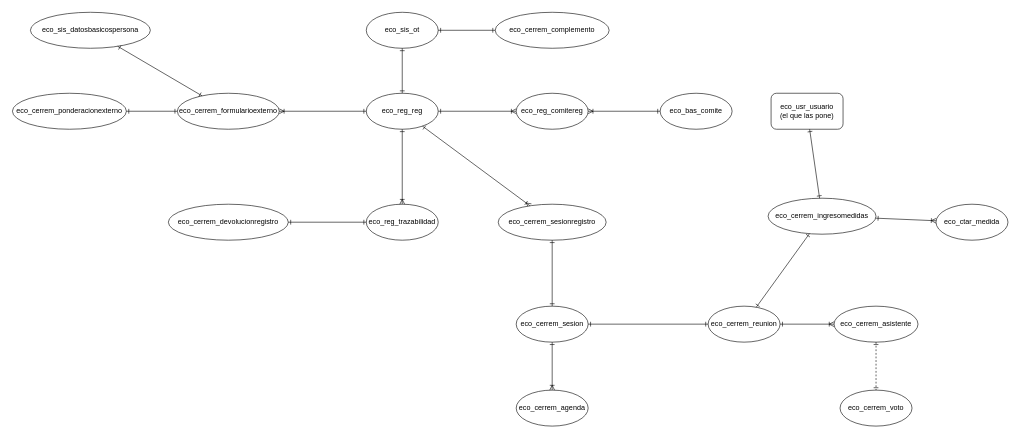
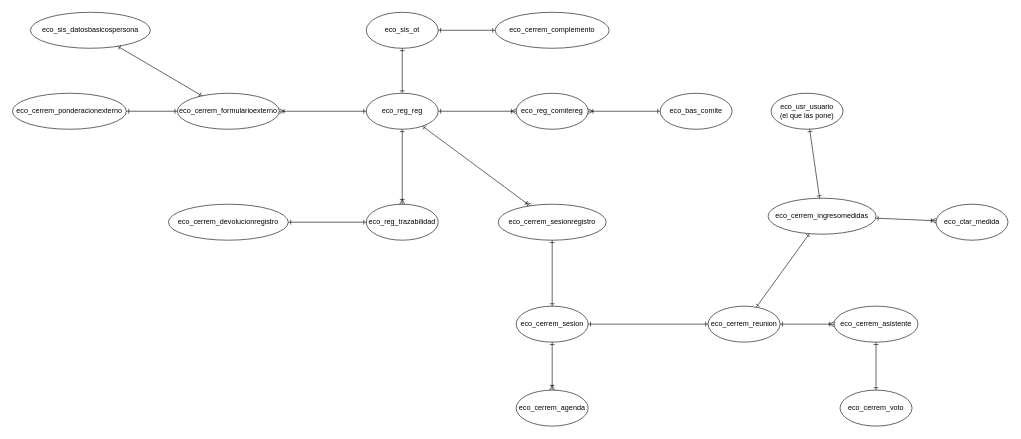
(807, 111) -> (807, 111)
(876, 366) -> (876, 366)
